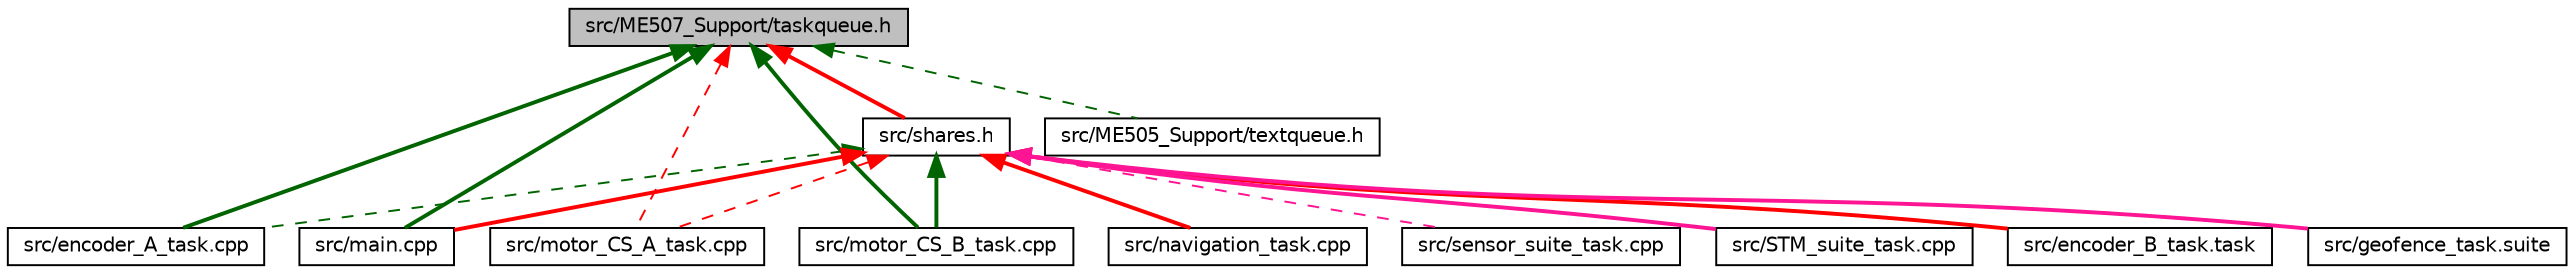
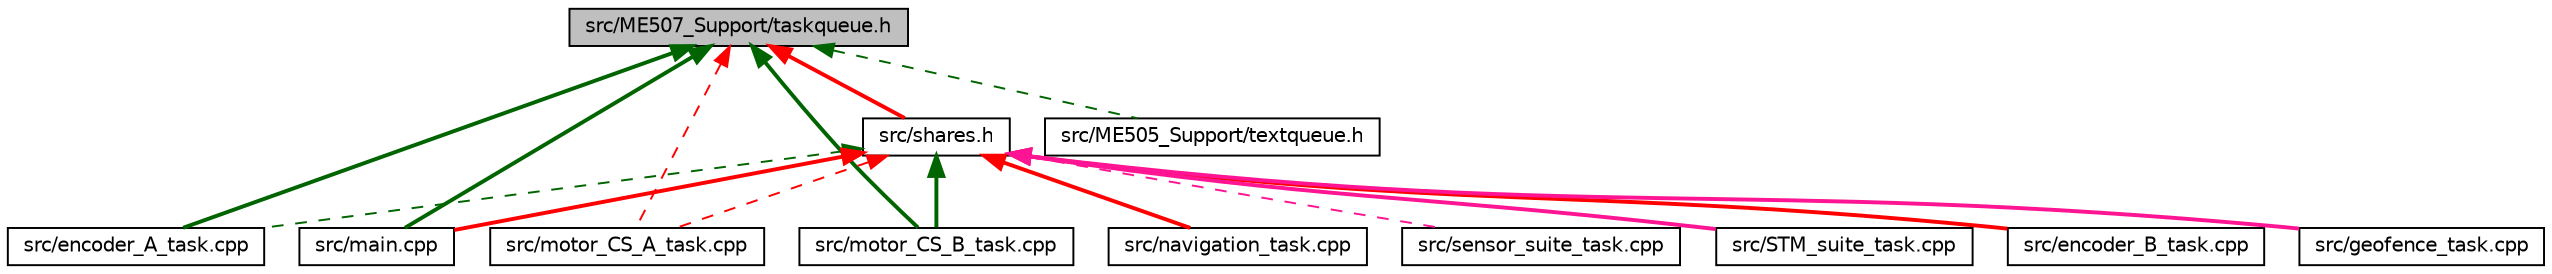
(2140, 247) -> (2136, 247)
(2437, 247) -> (2422, 247)
